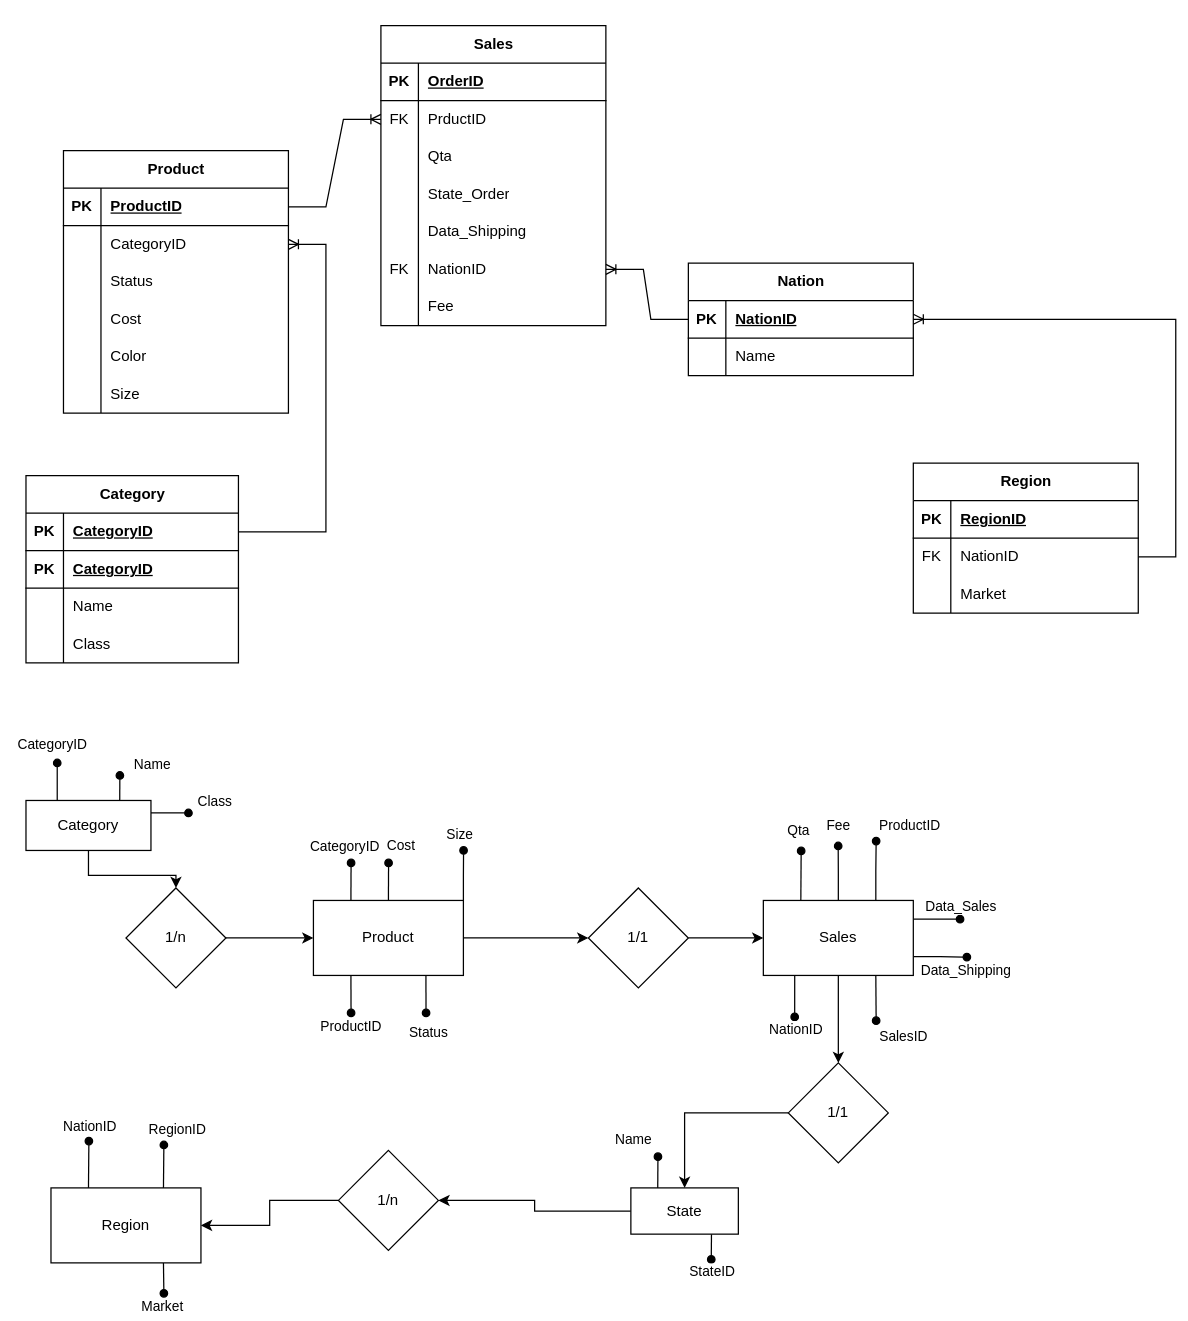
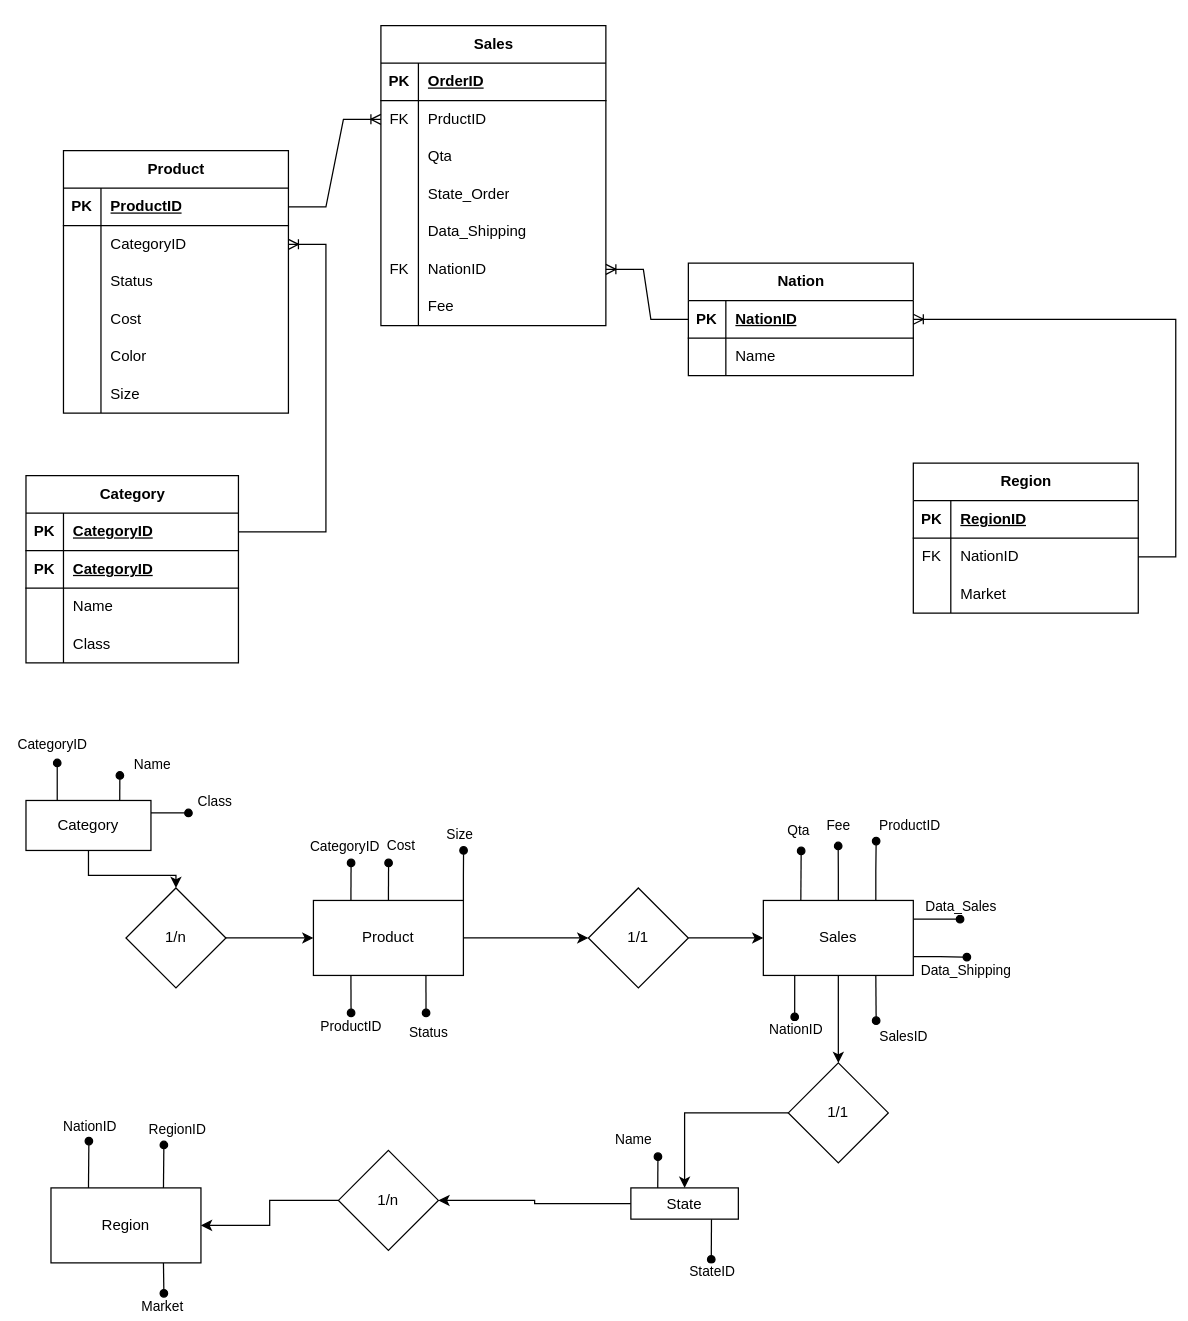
(684, 1211) -> (684, 1204)
